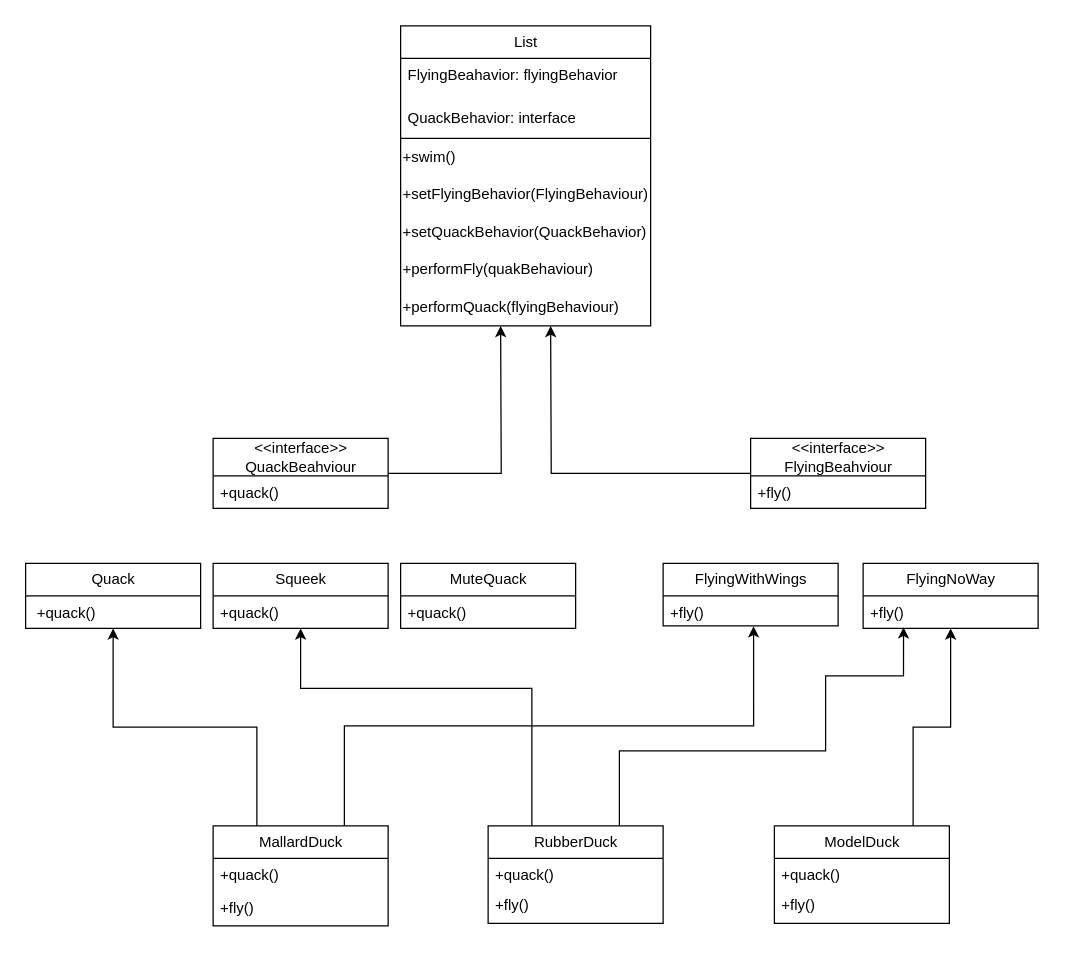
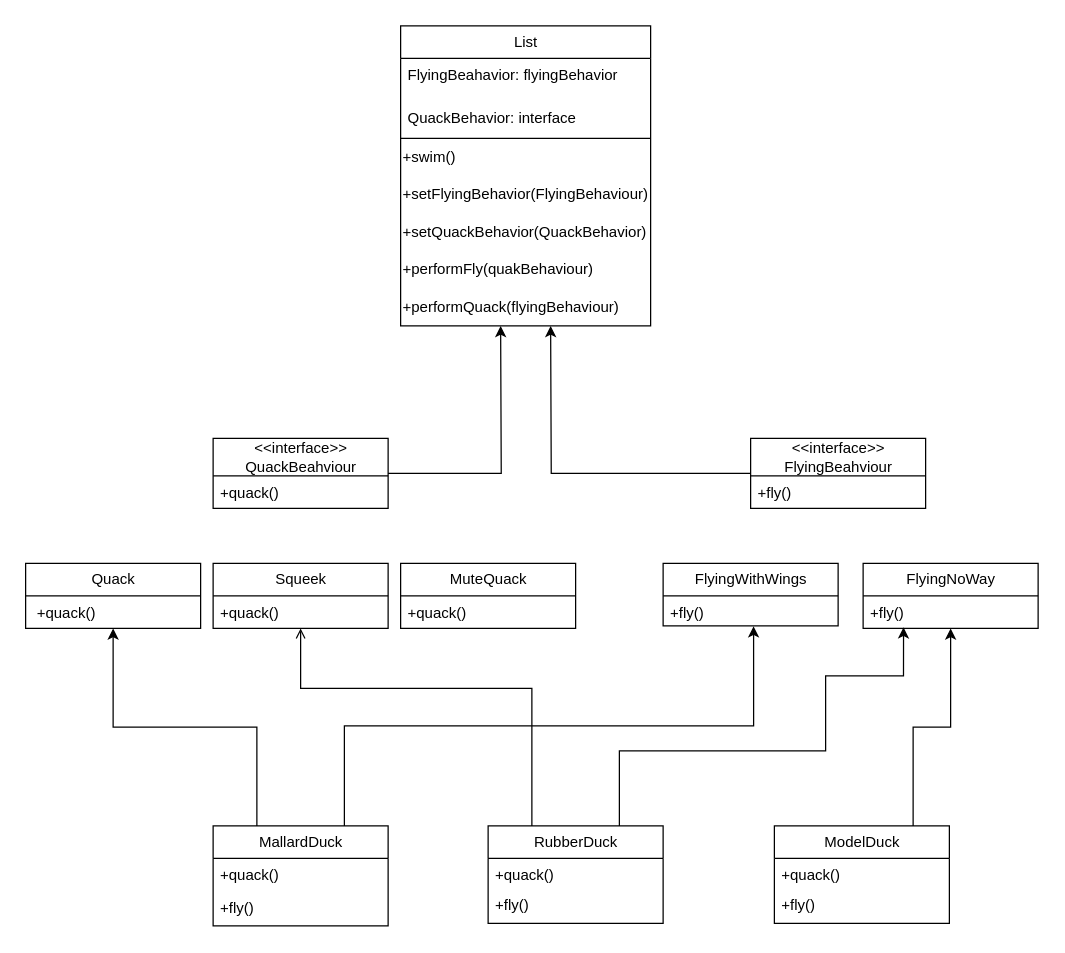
(301, 638) -> (301, 636)
